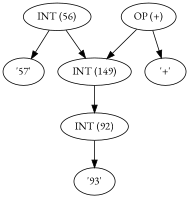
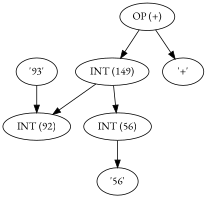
(74, 41) -> (115, 95)
(24, 72) -> (118, 181)
(95, 150) -> (37, 95)
